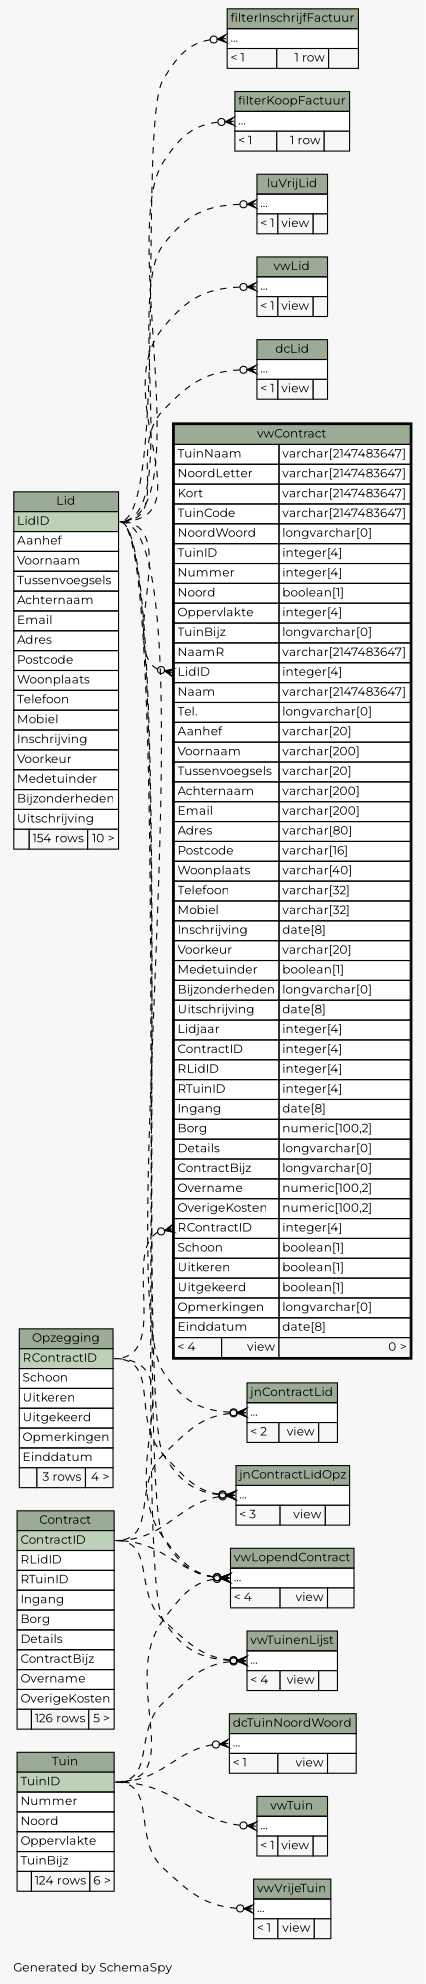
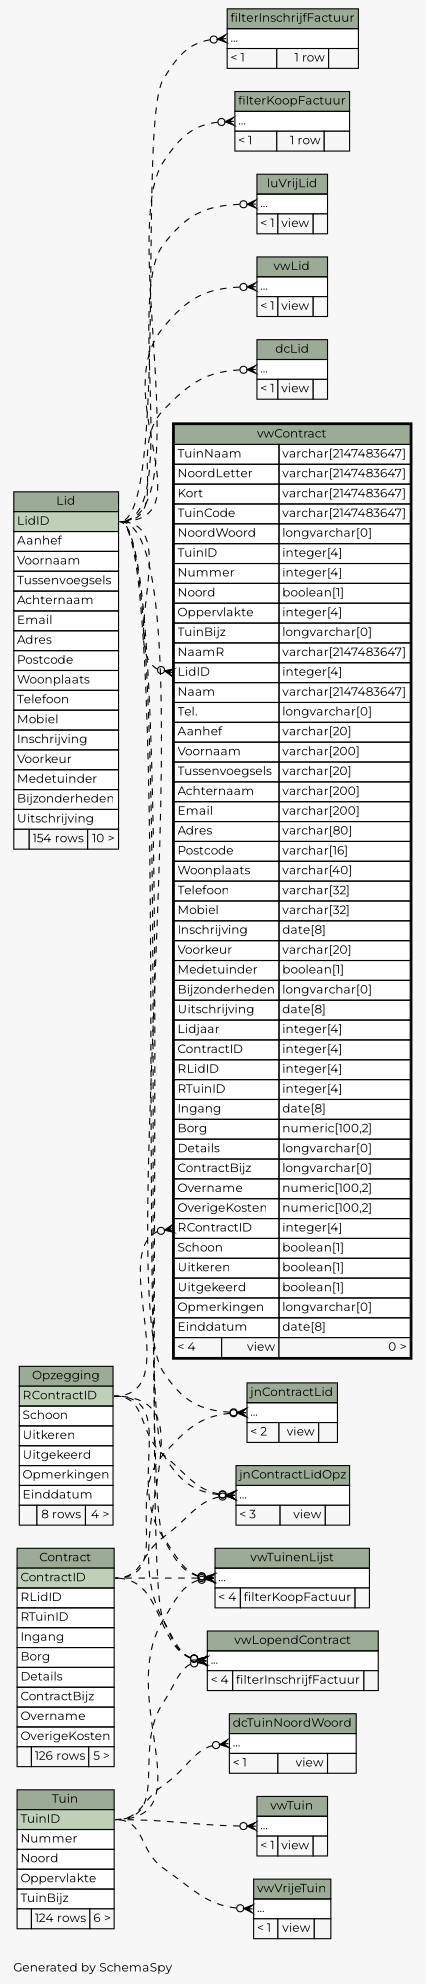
(62, 1477) -> (62, 1515)
none -> (149, 1484)
(310, 1597) -> (298, 1680)
(301, 1680) -> (298, 1597)
